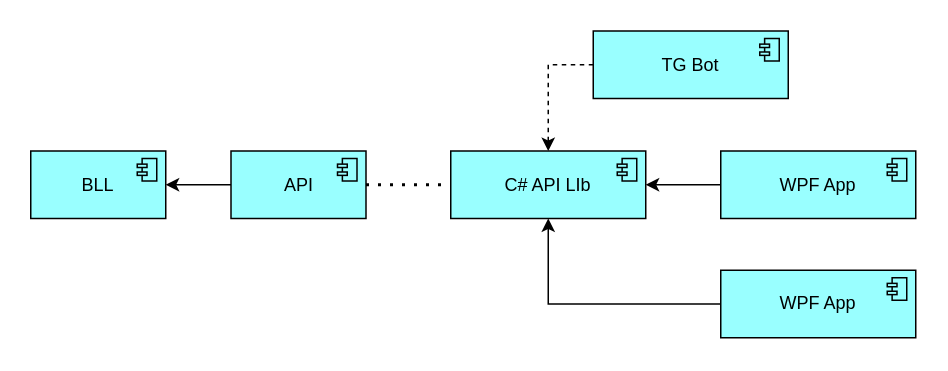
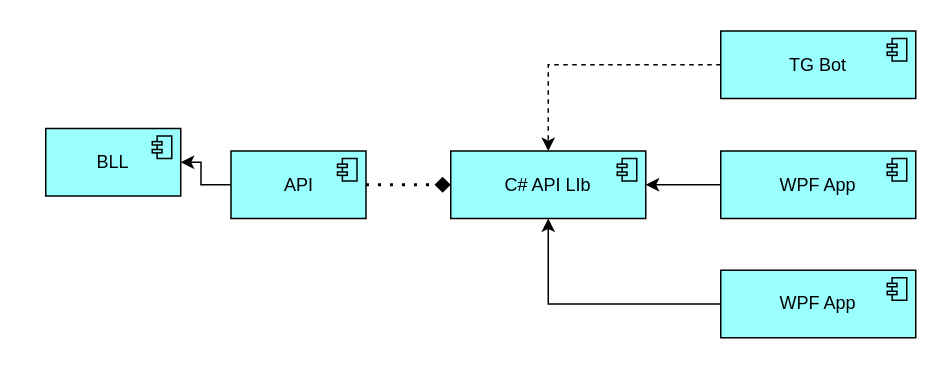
(691, 65) -> (818, 65)
(98, 185) -> (113, 162)
(442, 185) -> (435, 185)
